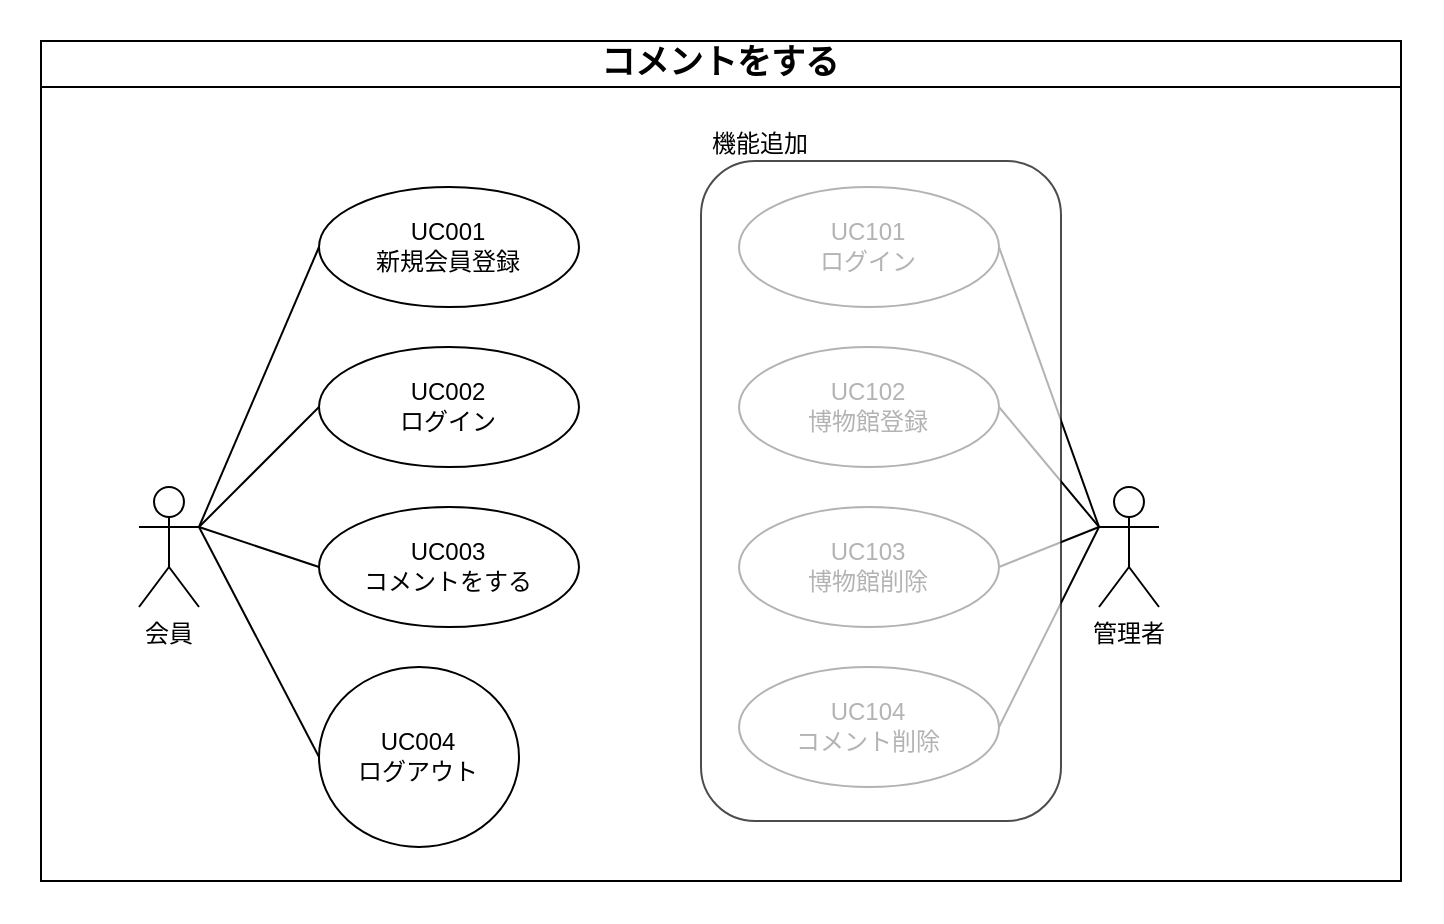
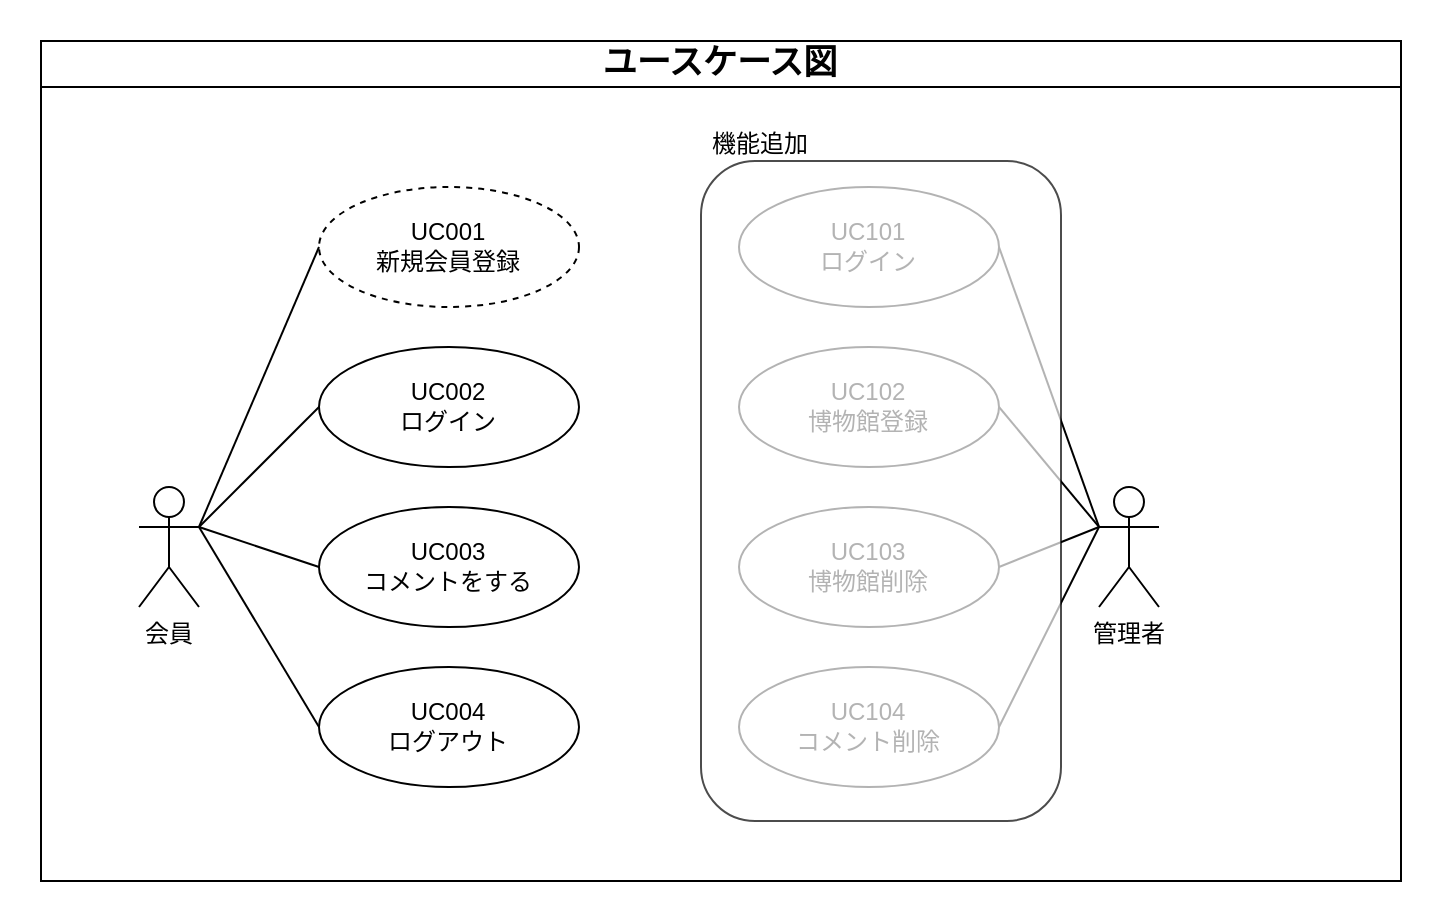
(721, 65) -> (721, 65)
(449, 247) -> (449, 247)
(419, 757) -> (449, 727)
